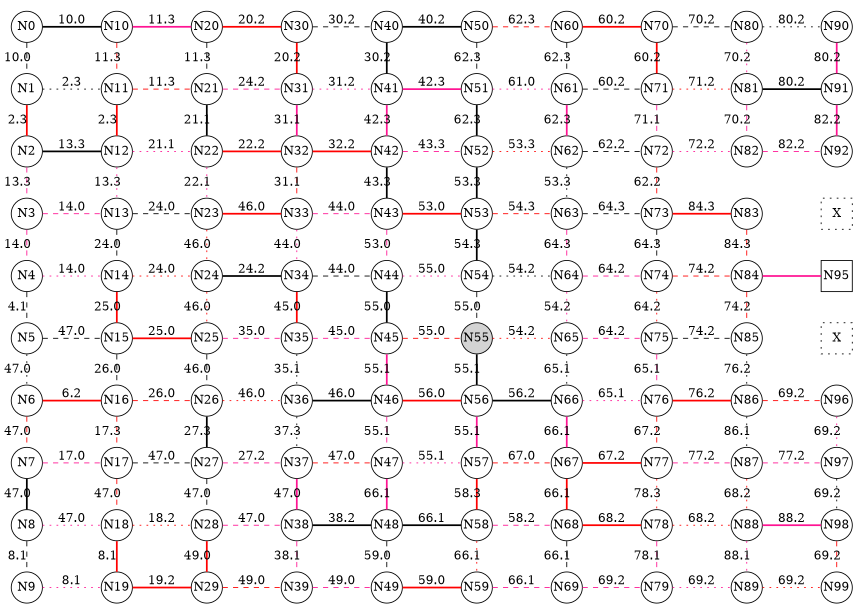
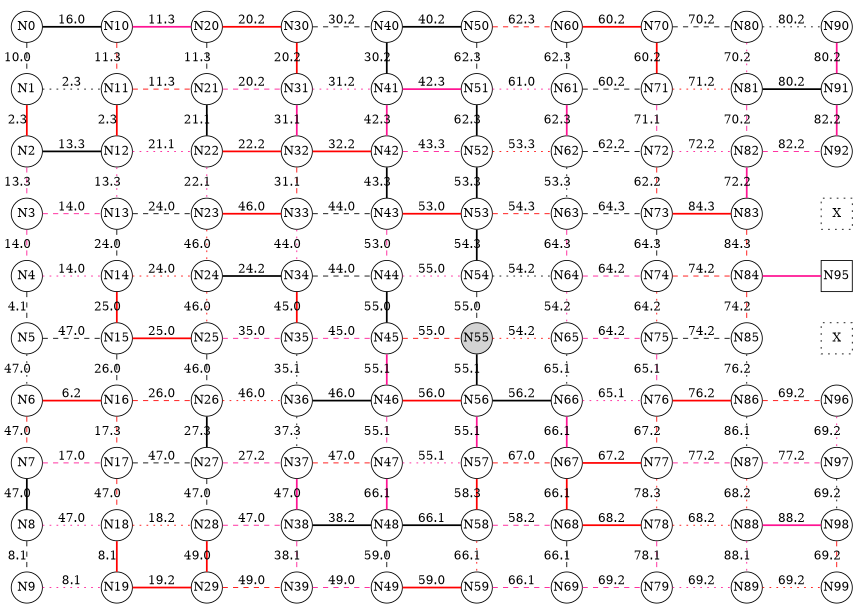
(72, 20) -> (72, 20)
(252, 83) -> (252, 83)
none -> (747, 183)
(342, 214) -> (342, 214)
